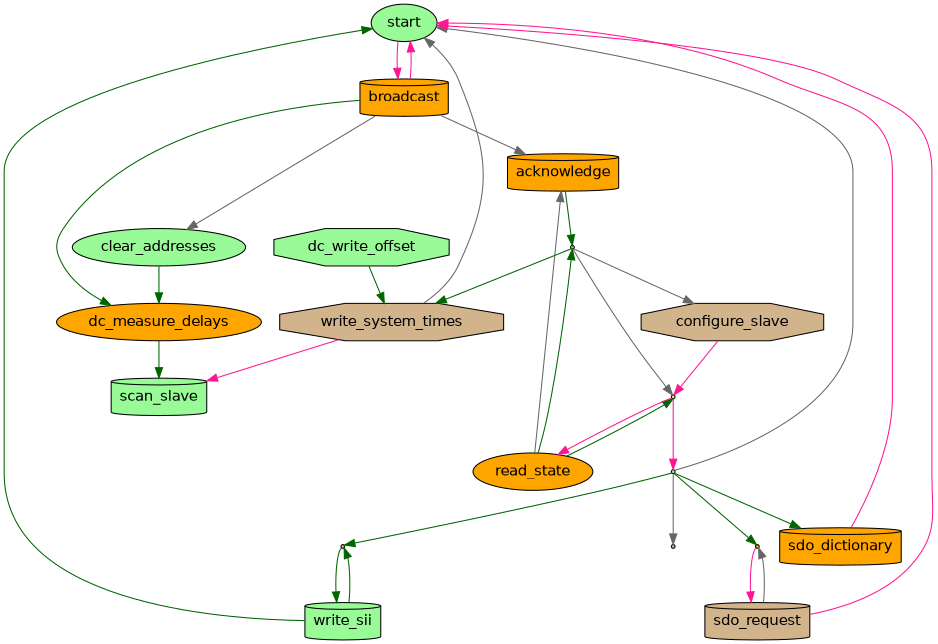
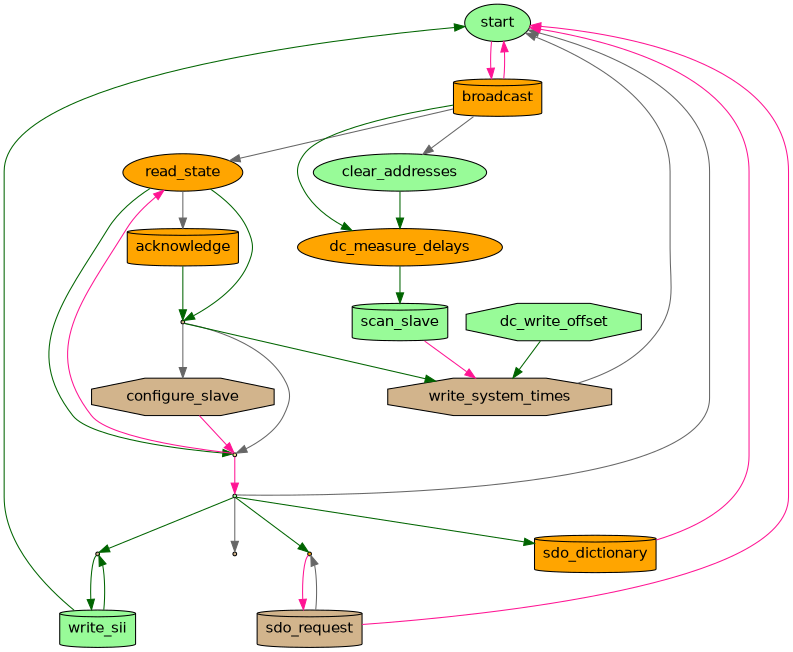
(484, 135) -> (304, 143)
(278, 359) -> (446, 356)
